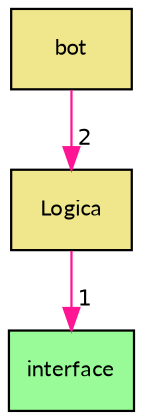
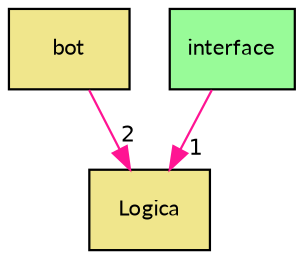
(71, 279) -> (196, 120)
